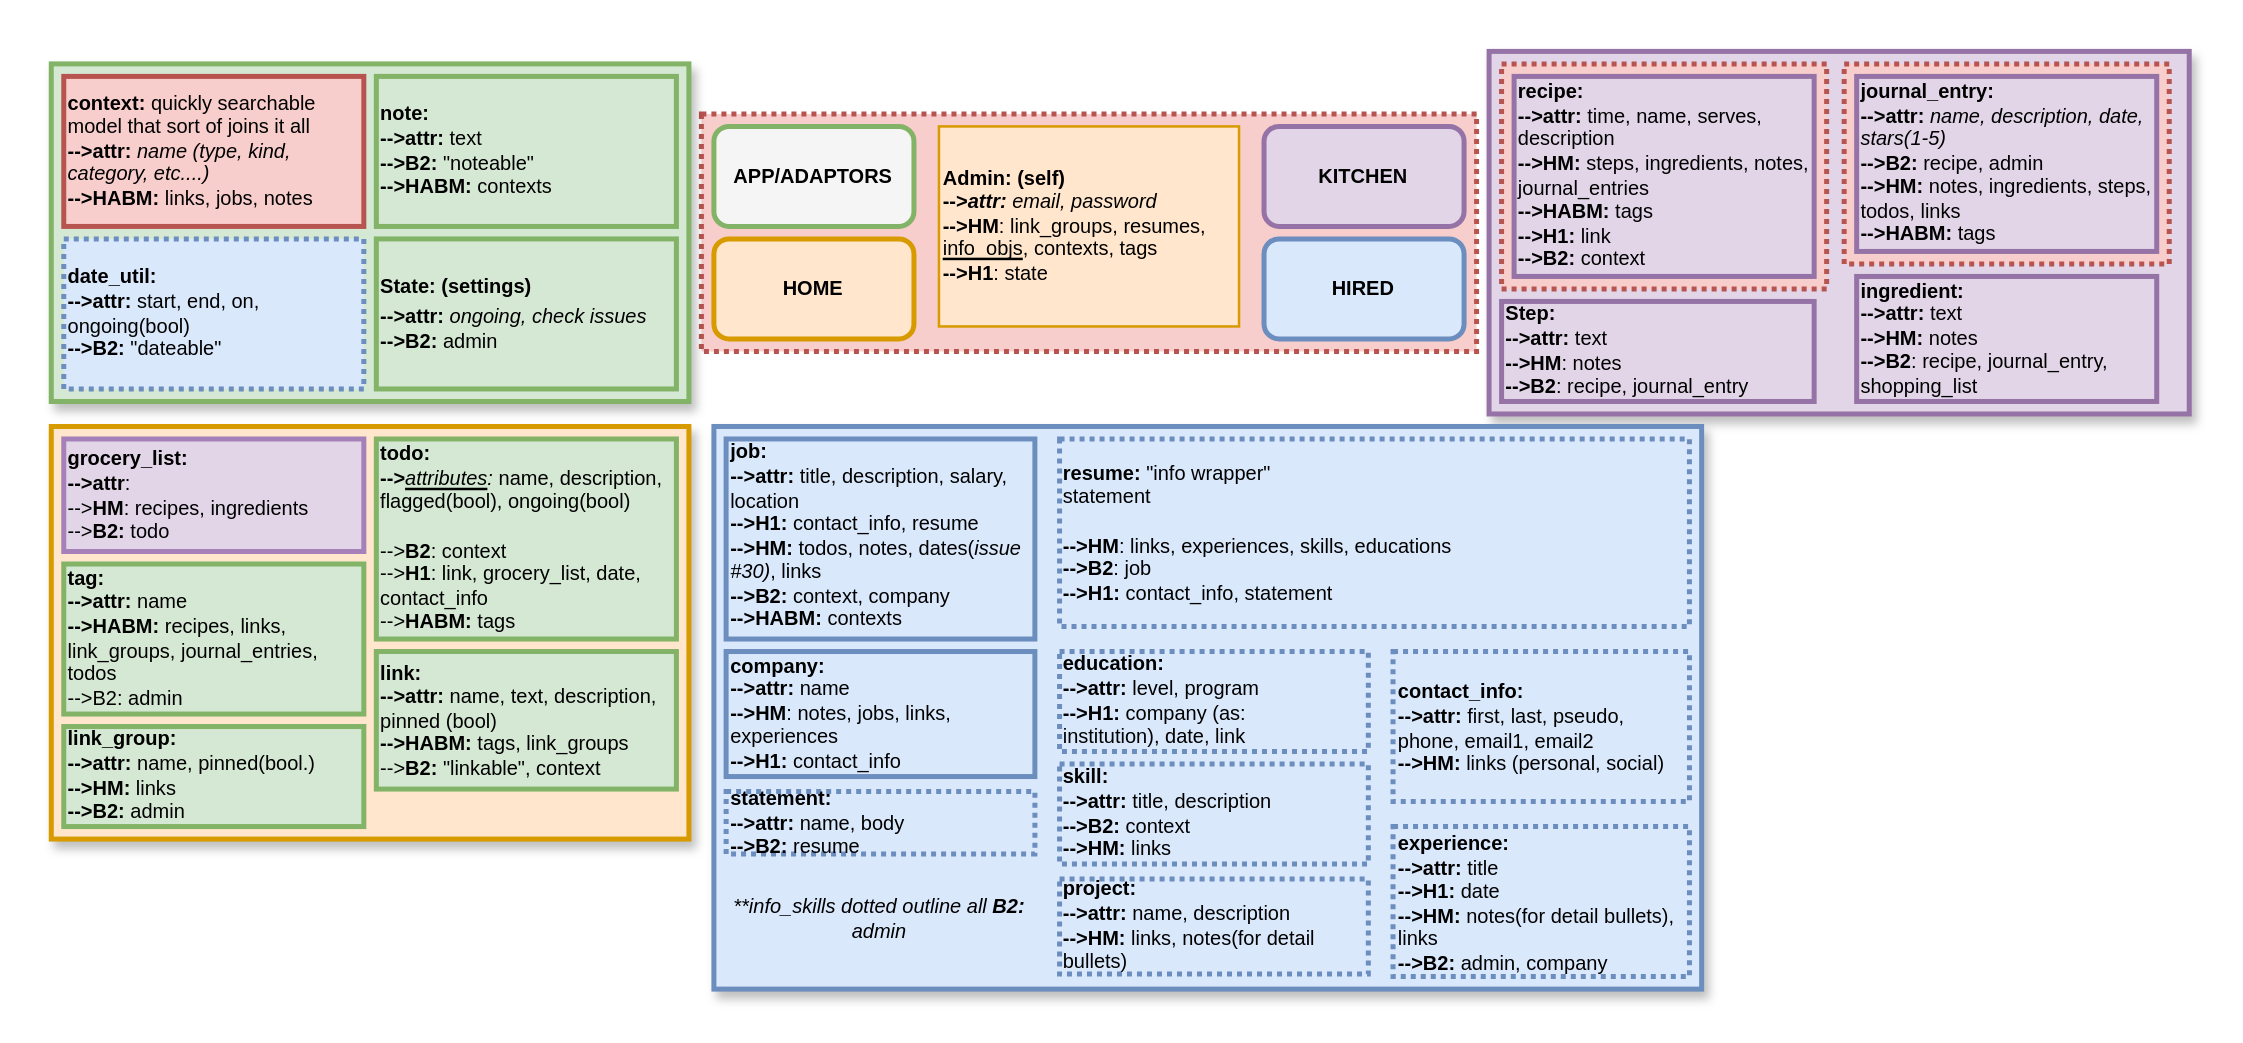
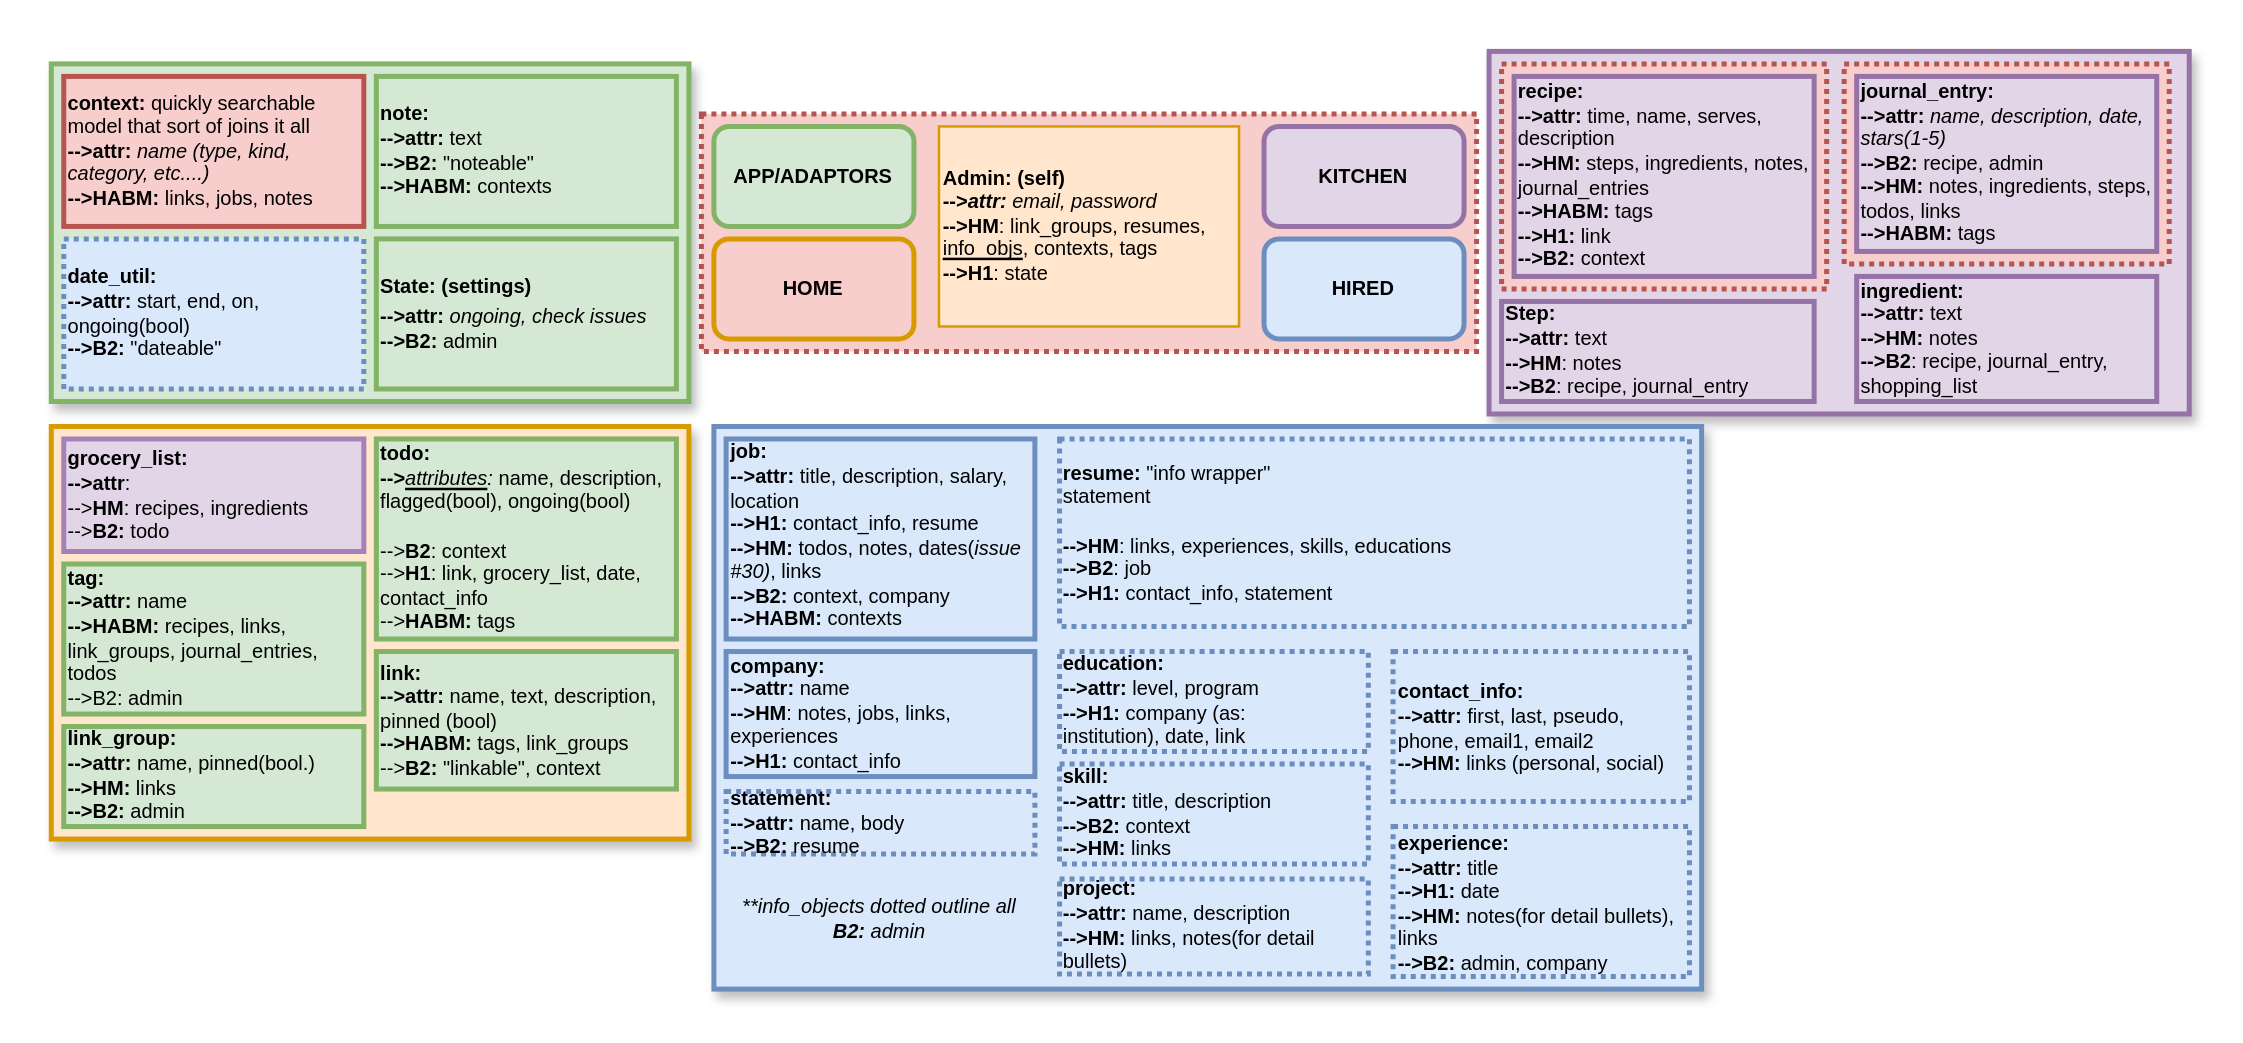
(814, 176) -> (814, 176)
(814, 289) -> (814, 289)
(880, 919) -> (880, 919)
